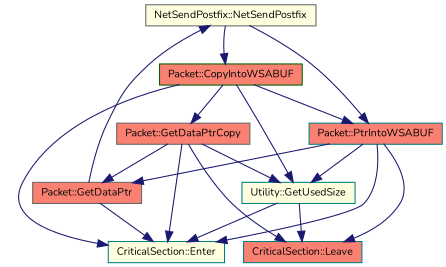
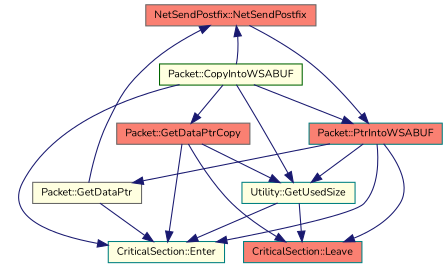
(231, 15) -> (231, 15)
(224, 40) -> (238, 50)
(231, 75) -> (231, 75)
(140, 161) -> none
(87, 193) -> (87, 193)
